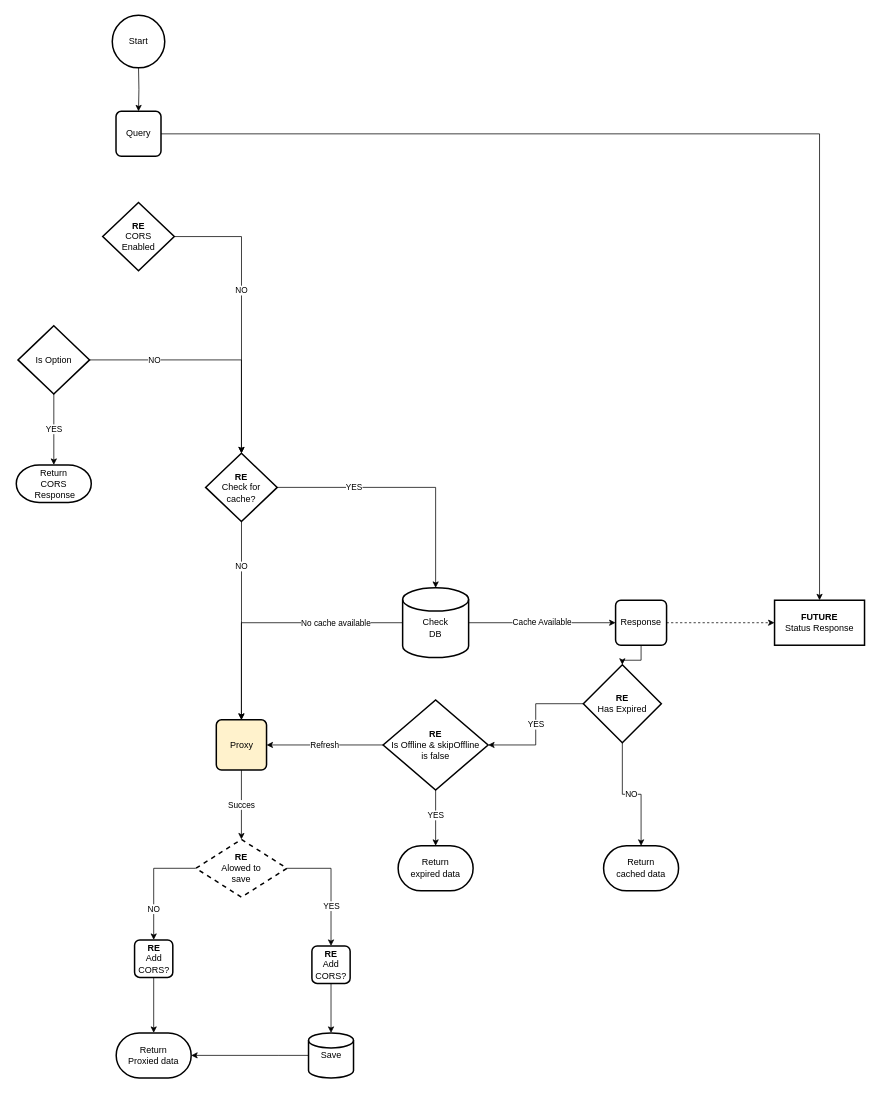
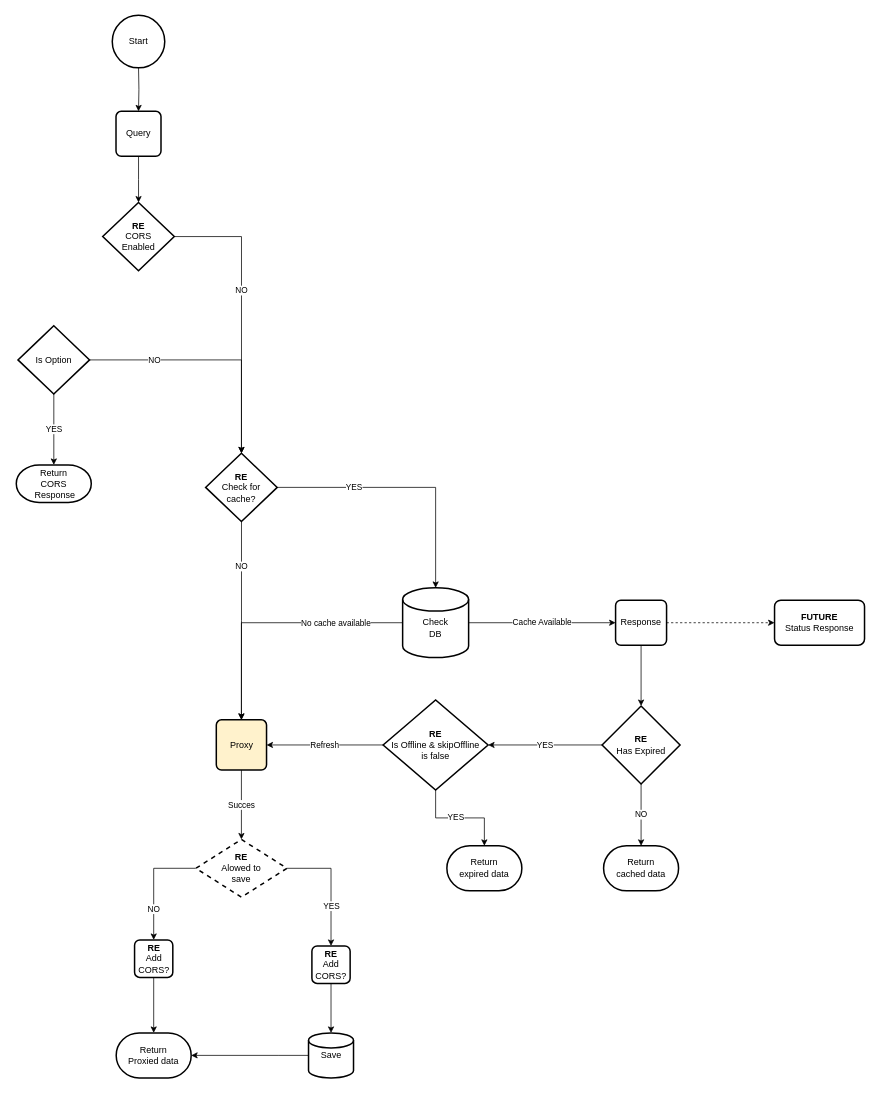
(819, 363) -> (138, 176)
(819, 623) -> (819, 623)
(622, 704) -> (641, 745)
(435, 868) -> (484, 868)
